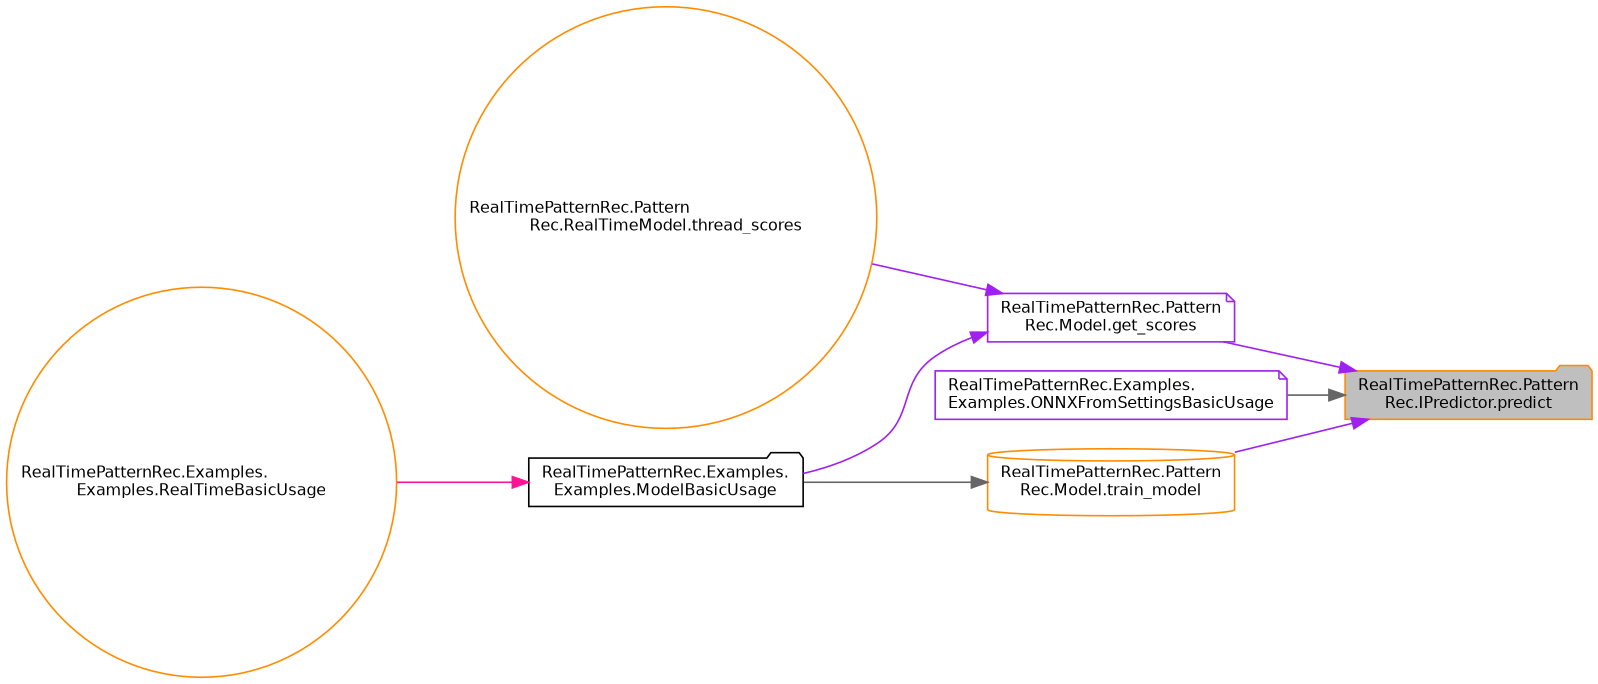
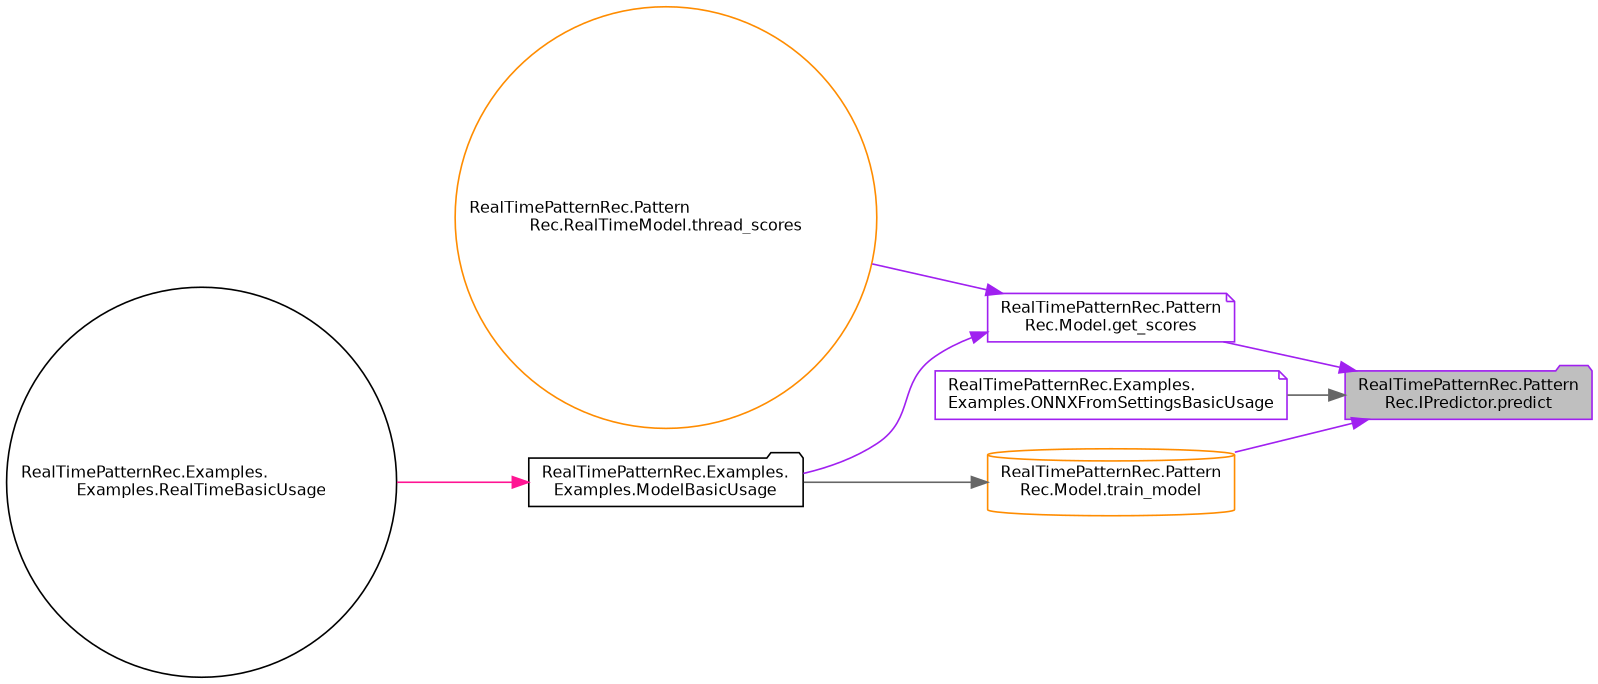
(1469, 395) -> (1469, 395)
(202, 482) -> (202, 482)
